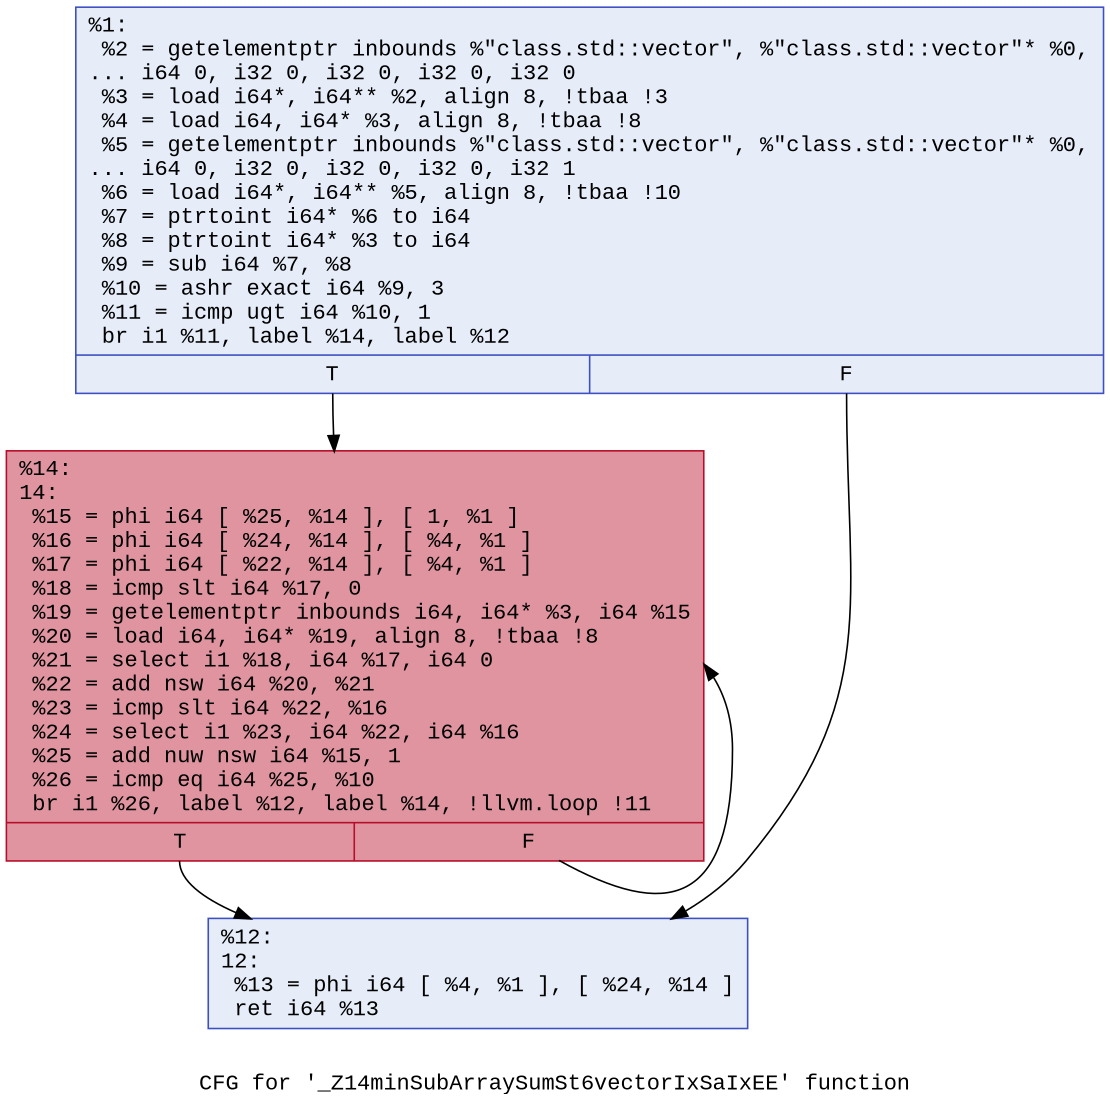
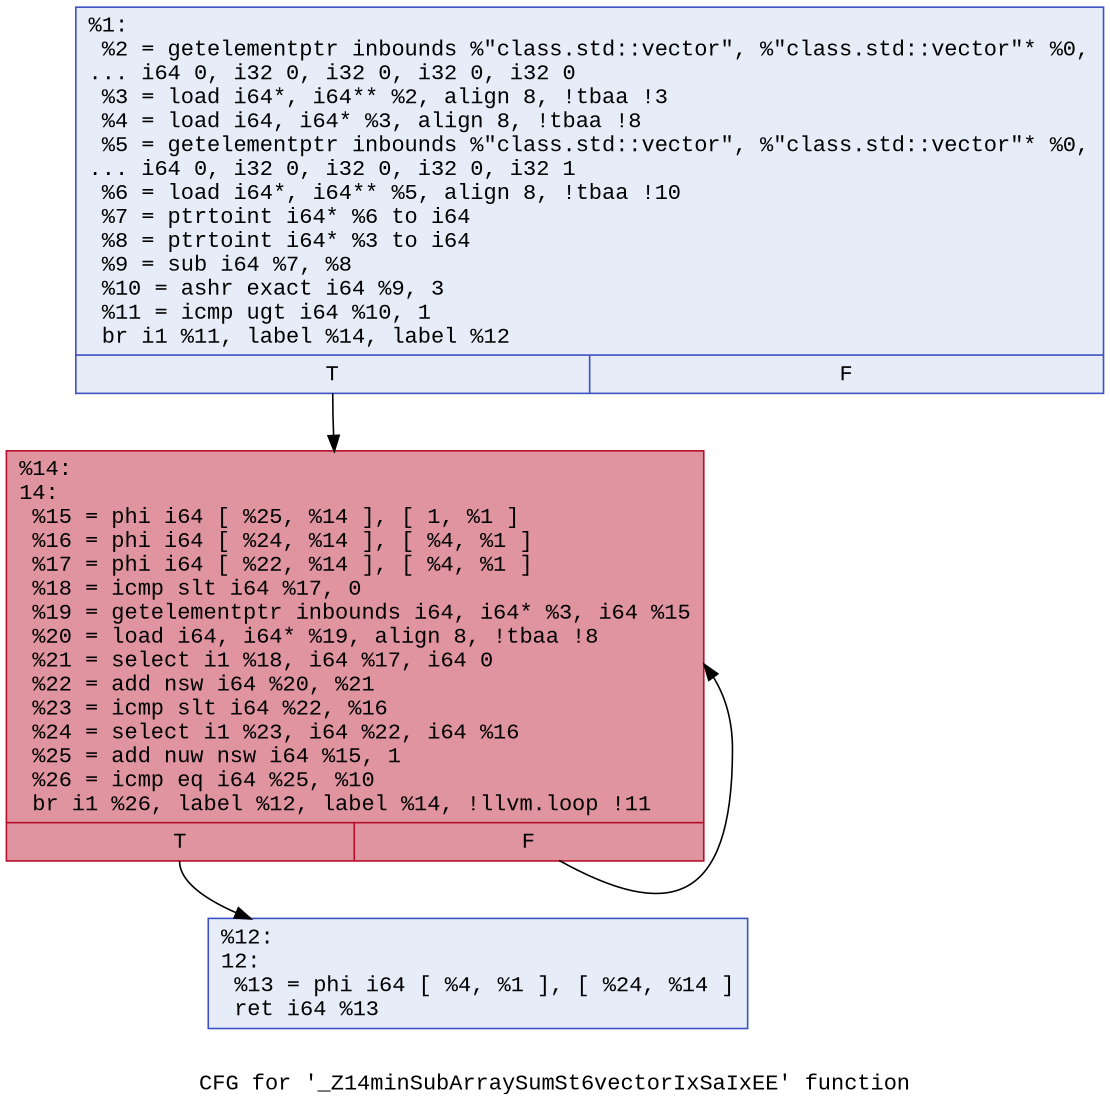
(841, 679) -> none
